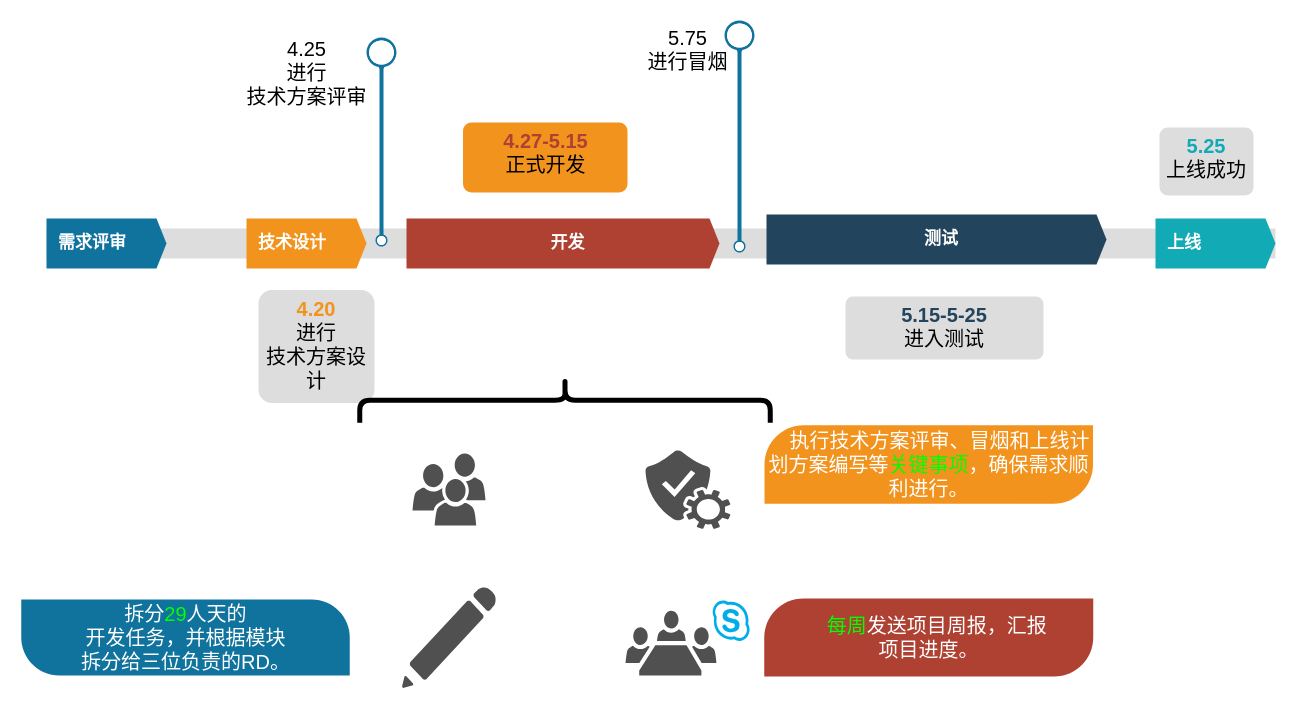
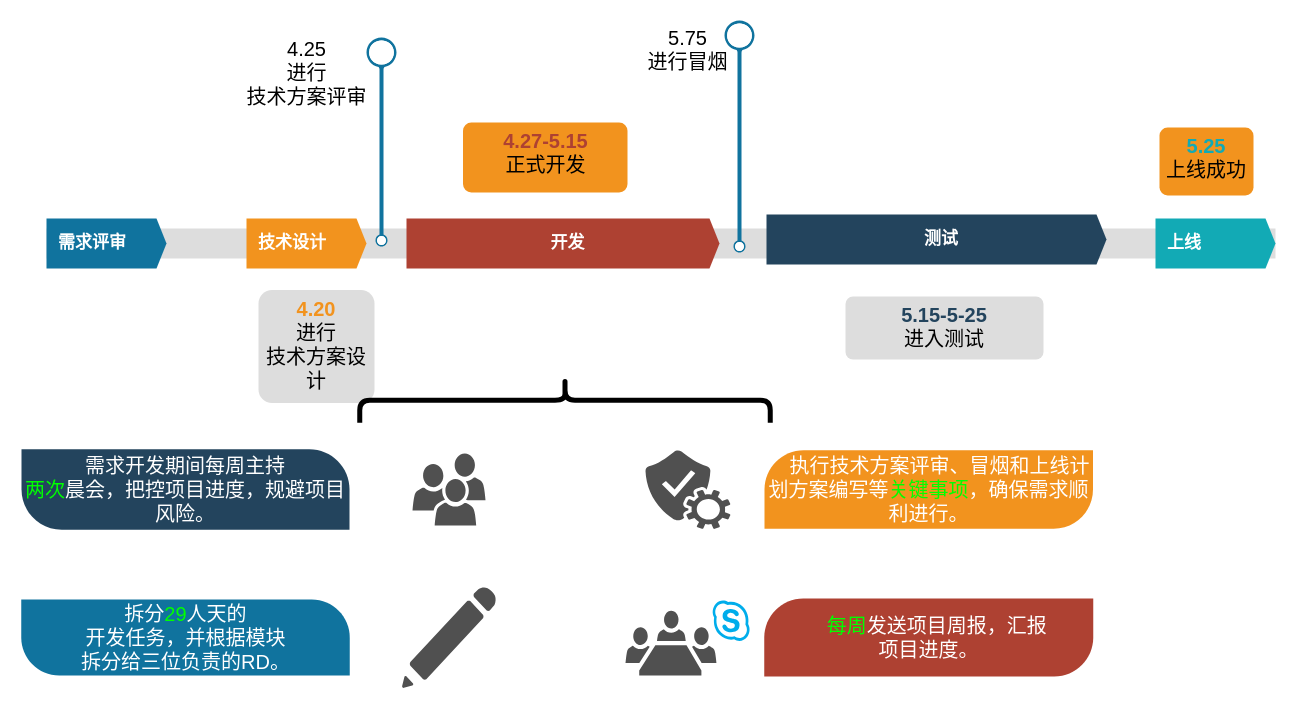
(1207, 162) -> (1207, 162)
(929, 465) -> (929, 490)
none -> (186, 490)
